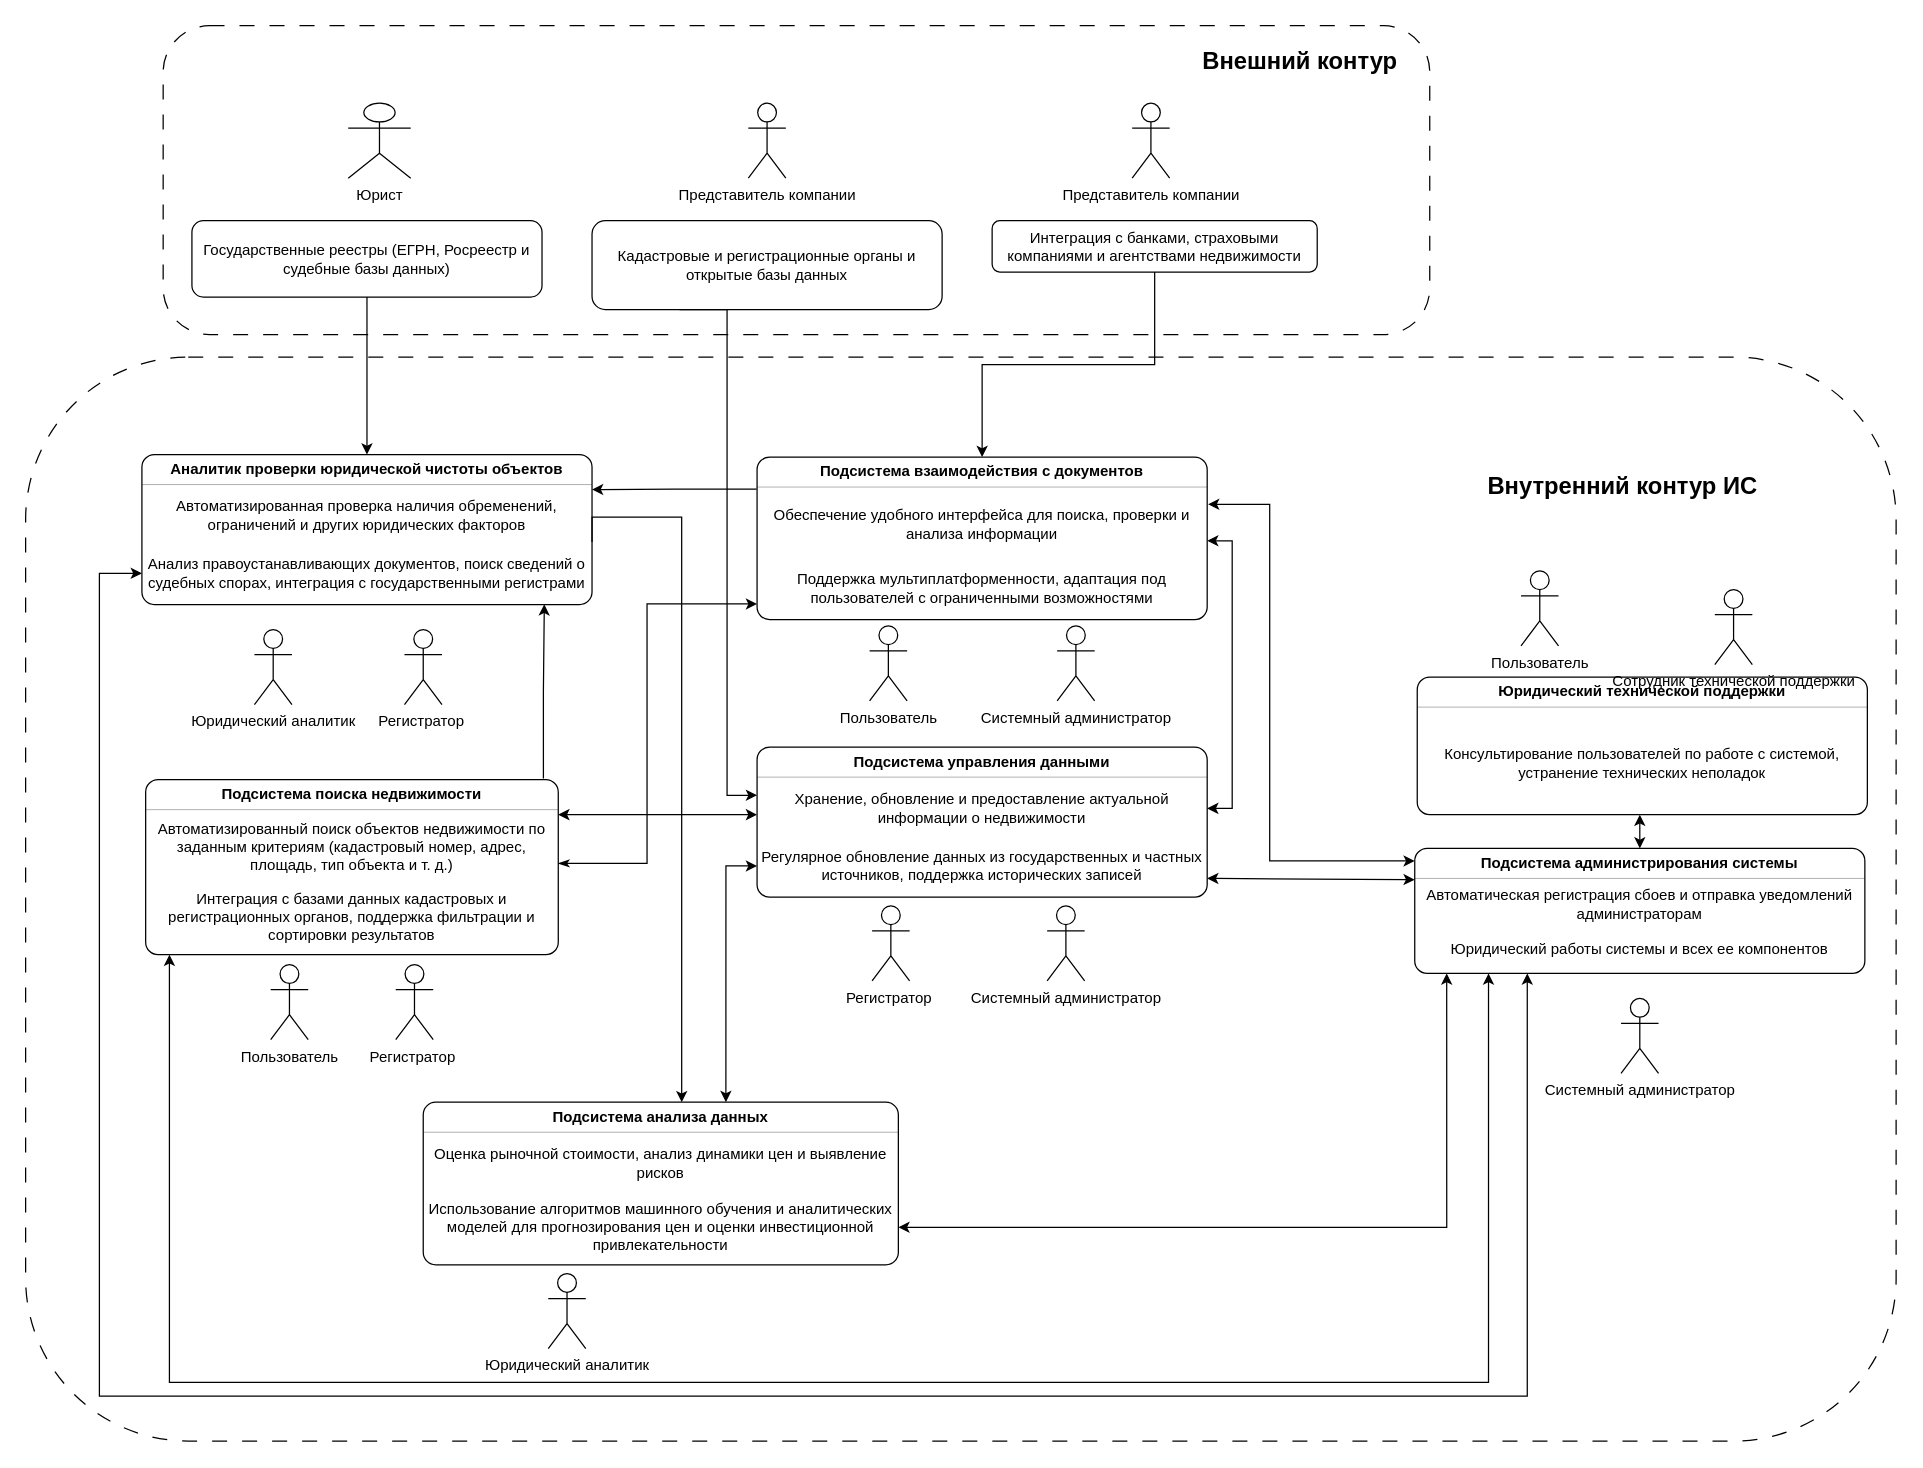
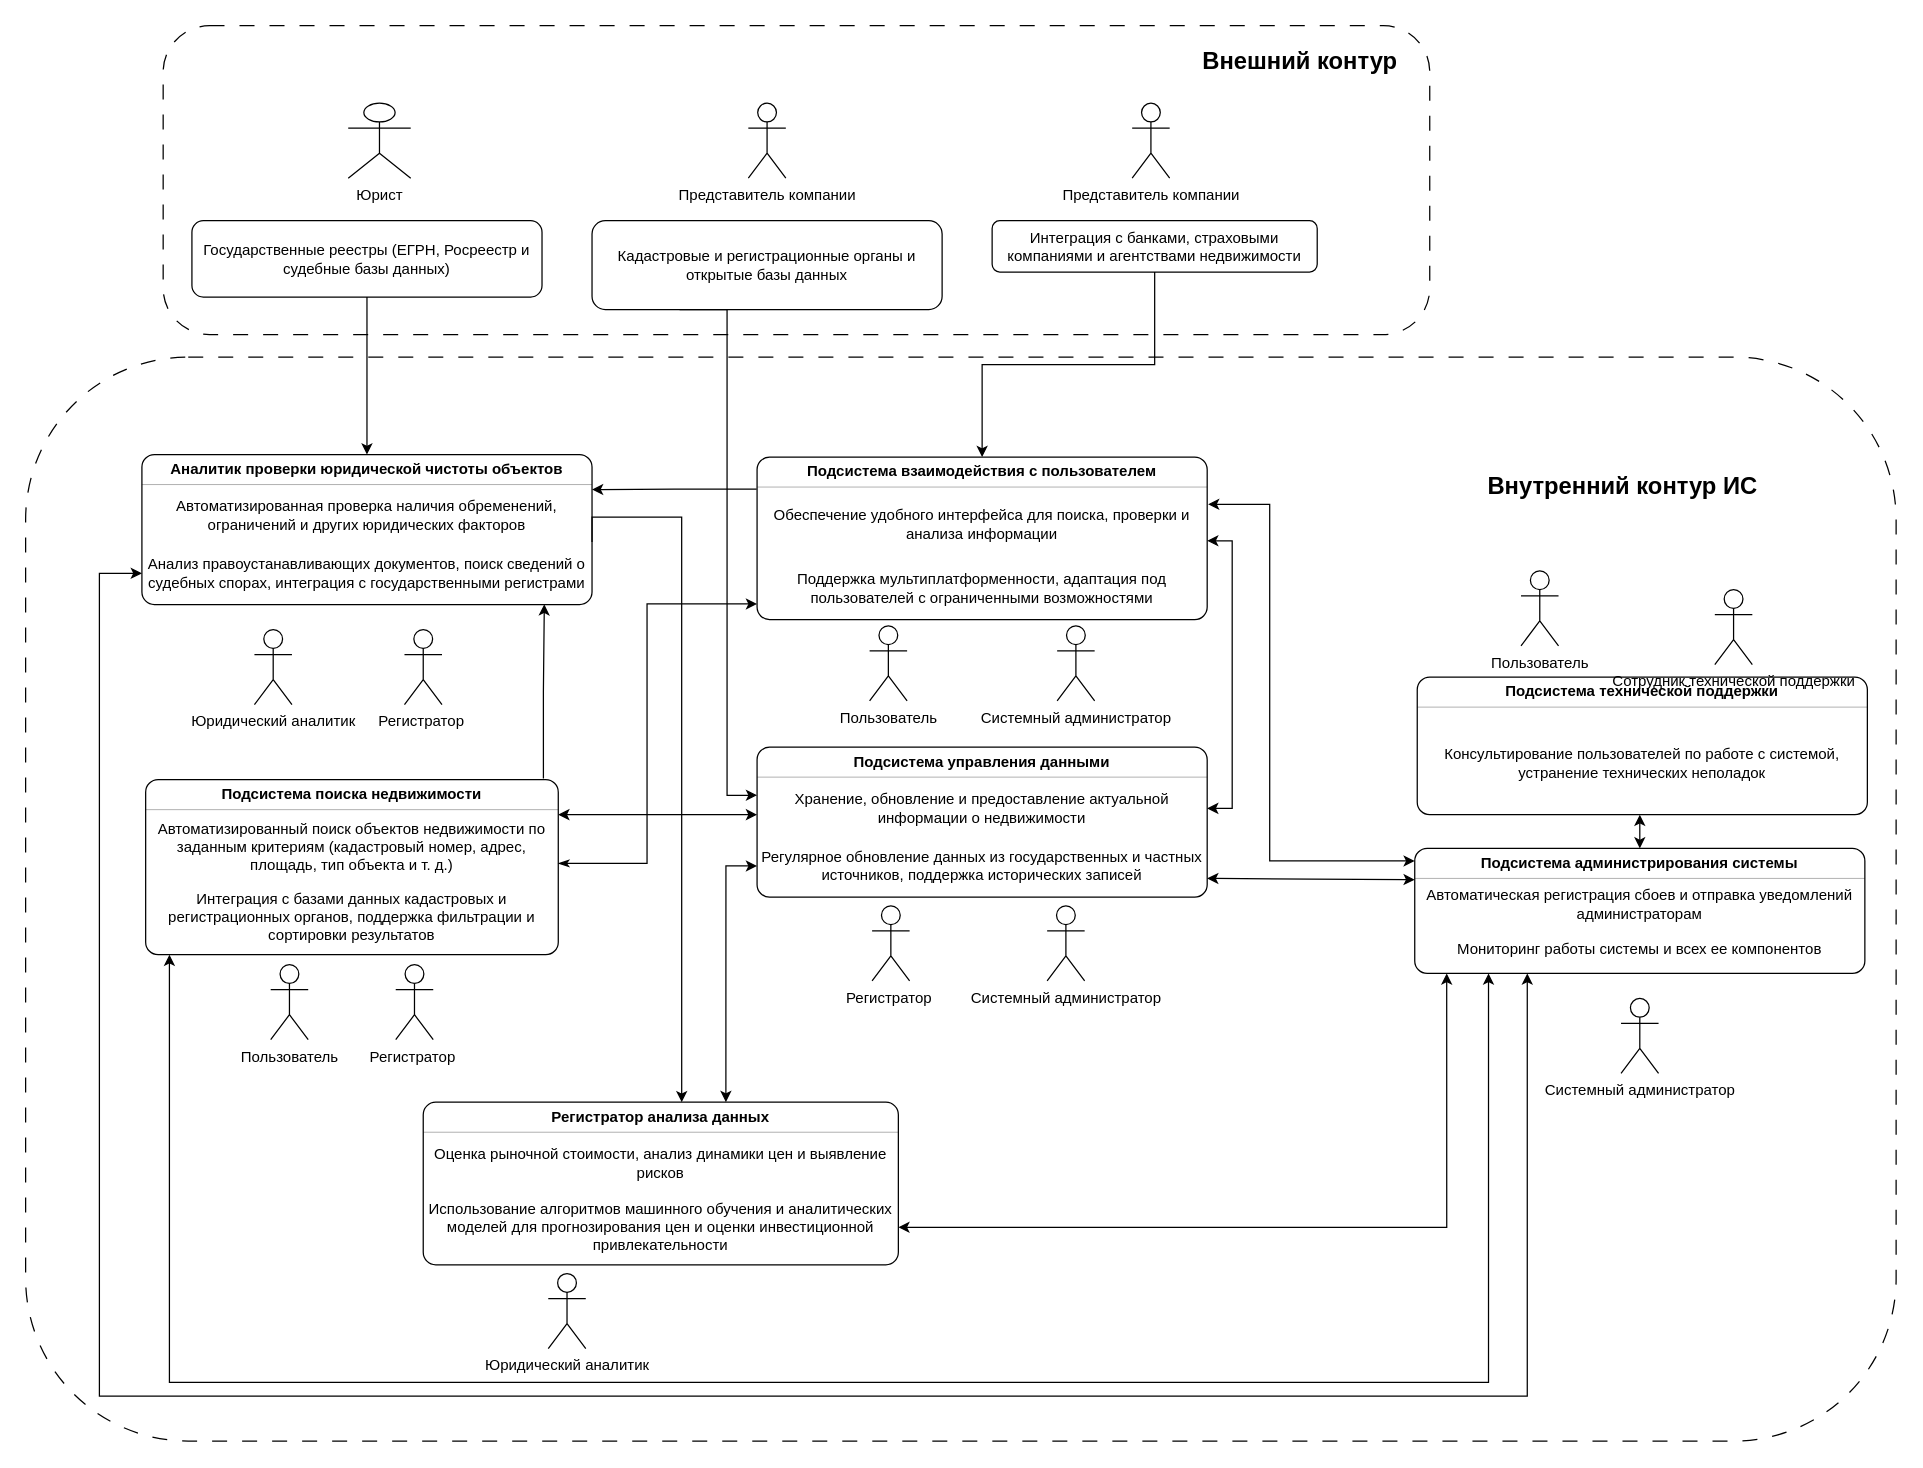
(982, 472) -> (982, 472)
(1642, 692) -> (1642, 692)
(1639, 949) -> (1639, 949)
(661, 1117) -> (661, 1117)
